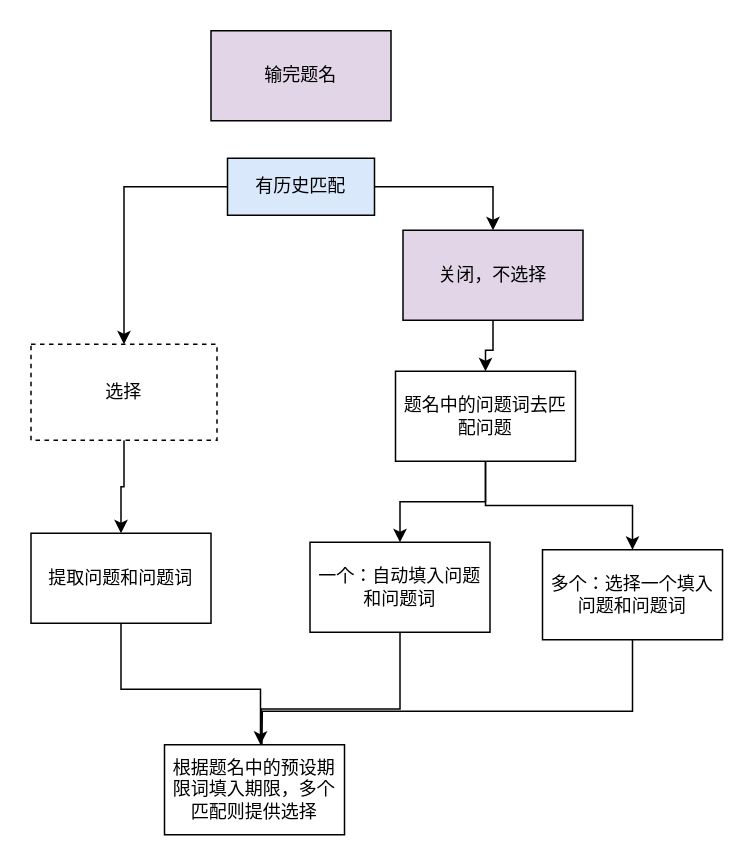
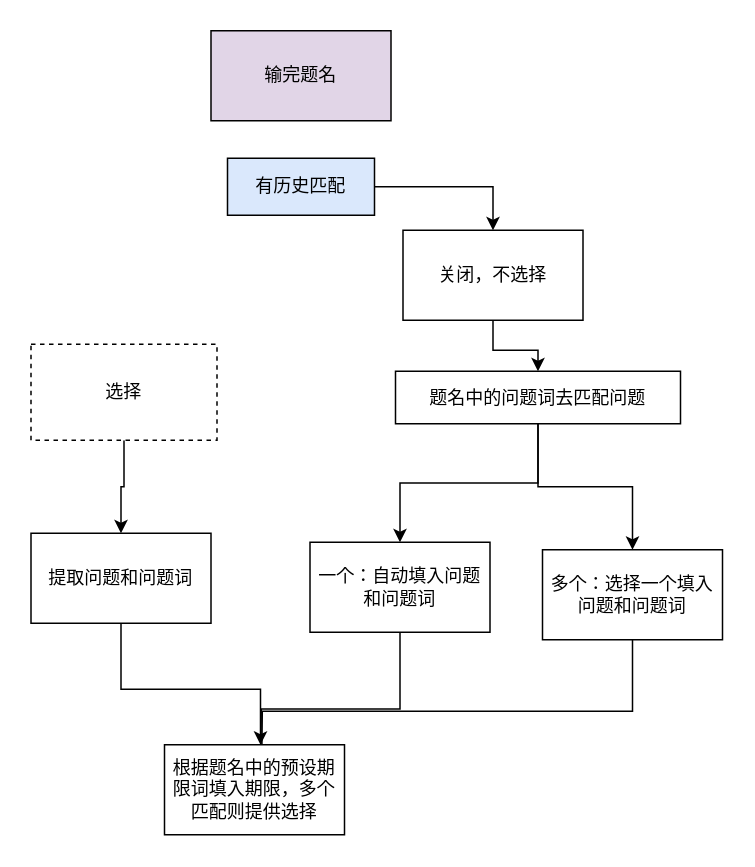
(124, 209) -> none
(493, 275) -> (493, 275)
(485, 416) -> (538, 398)
